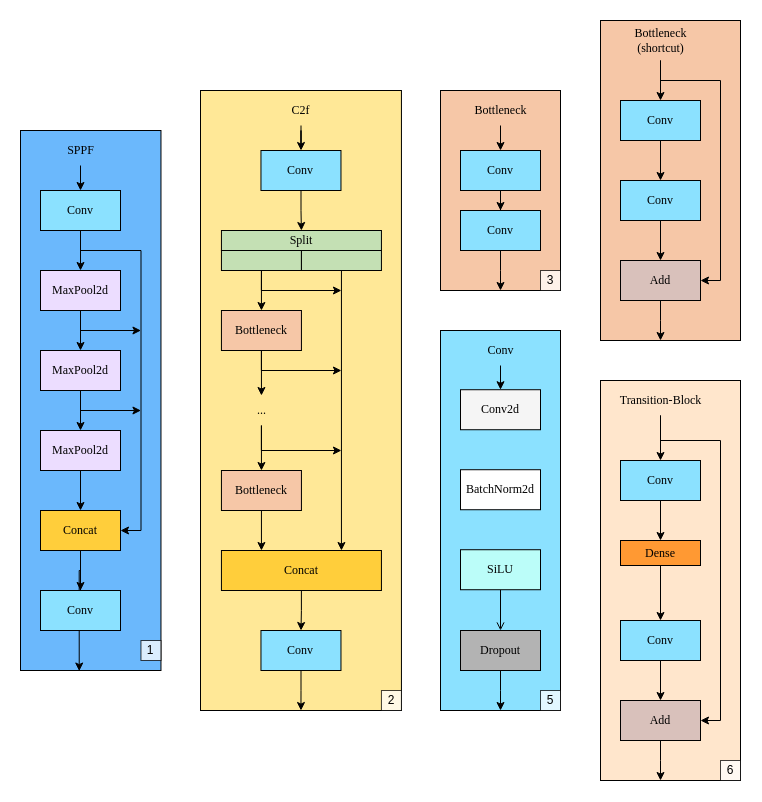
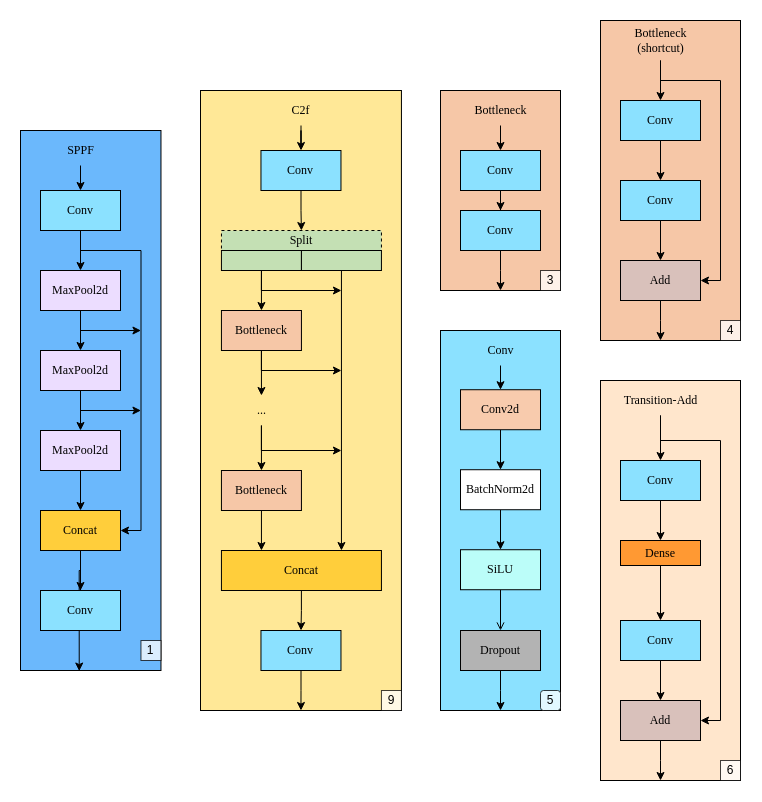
(301, 241) -> (301, 241)
none -> (731, 331)
(661, 401) -> (661, 401)
(501, 410) -> (501, 410)
none -> (501, 446)
none -> (501, 526)
(392, 701) -> (392, 701)
(551, 701) -> (551, 701)
